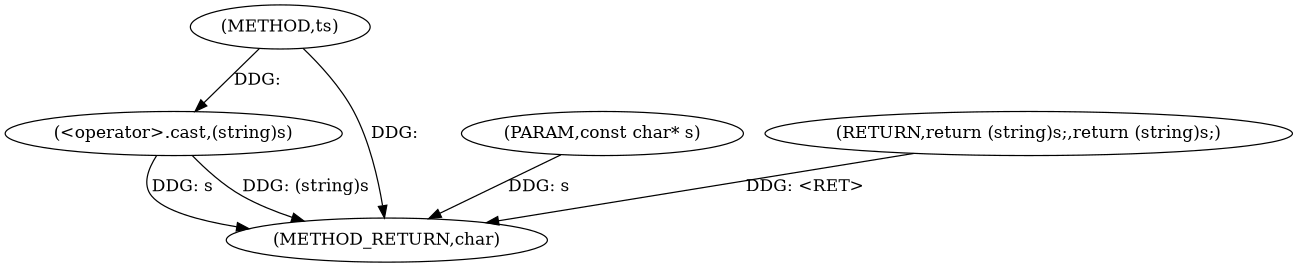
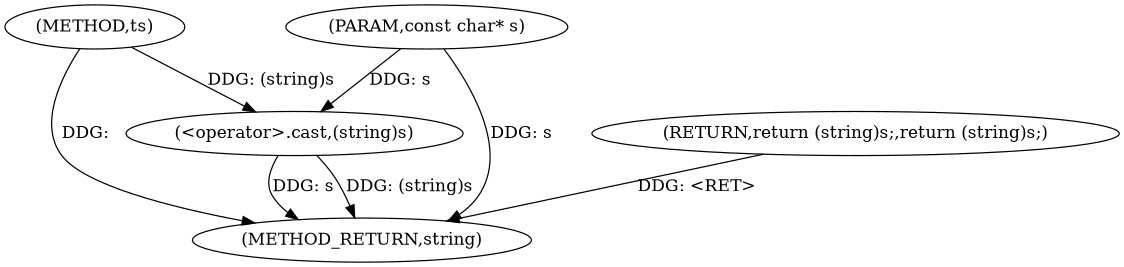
none -> (366, 76)
(260, 80) -> (271, 80)
(387, 240) -> (362, 240)
